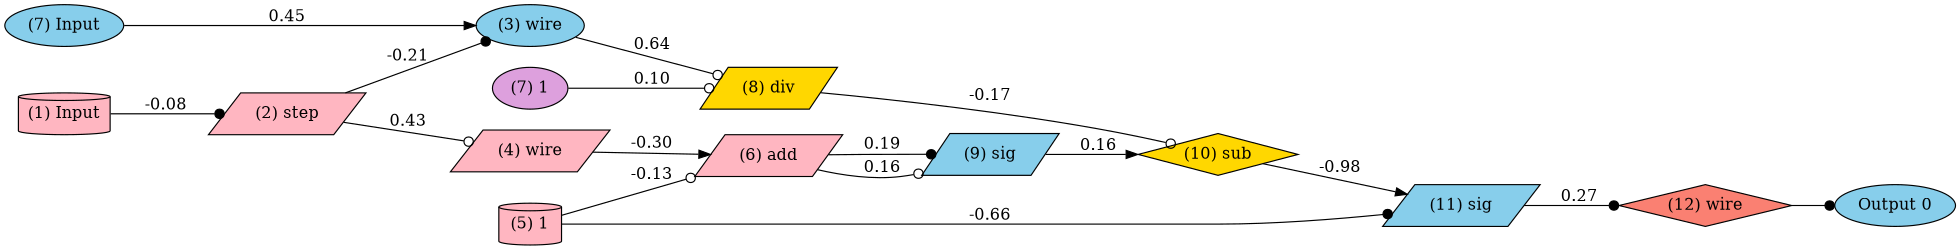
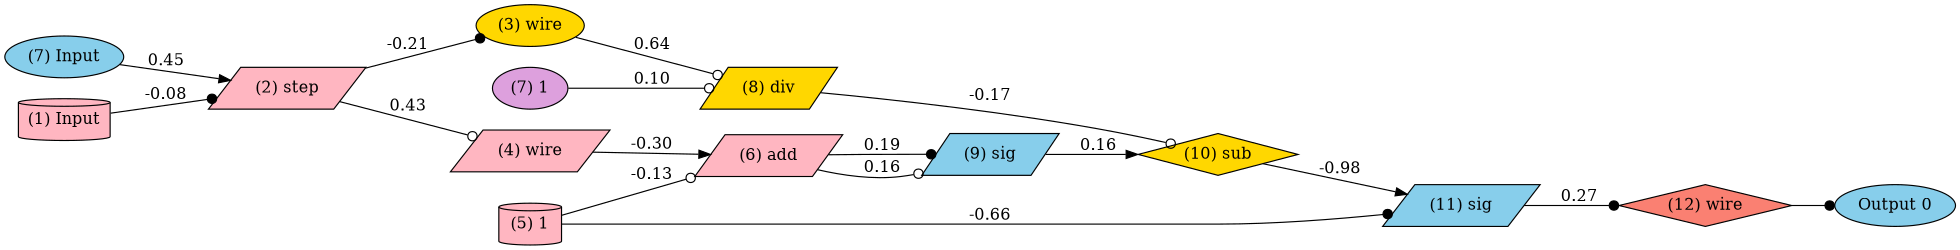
(294, 26) -> (169, 72)
(530, 26) -> (530, 26)
